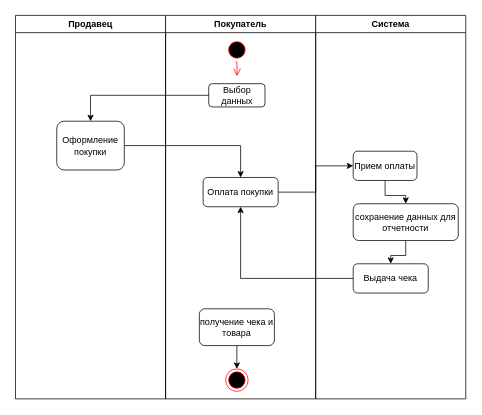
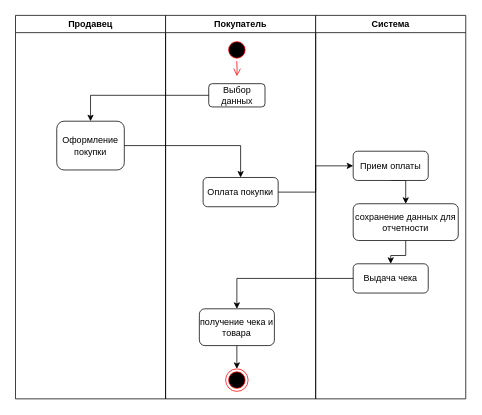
(385, 166) -> (390, 166)
(240, 246) -> (239, 278)
